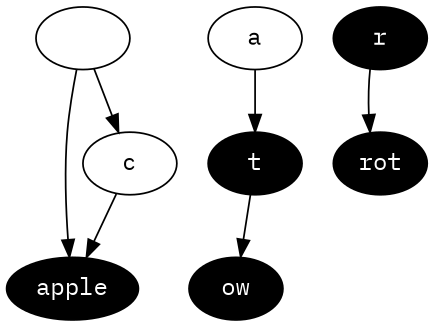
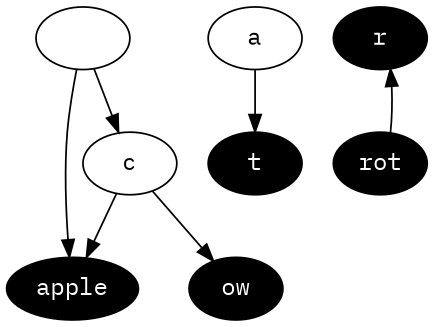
(369, 92) -> (392, 109)
(247, 217) -> (177, 219)
